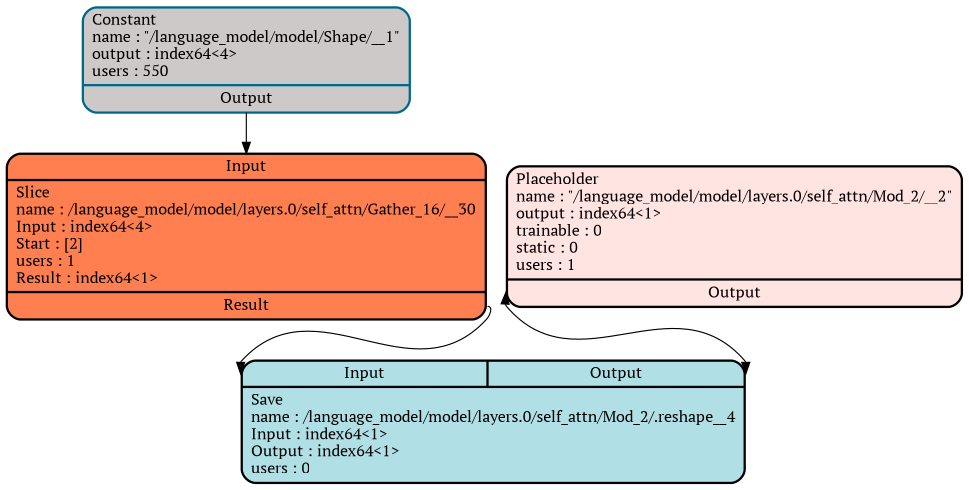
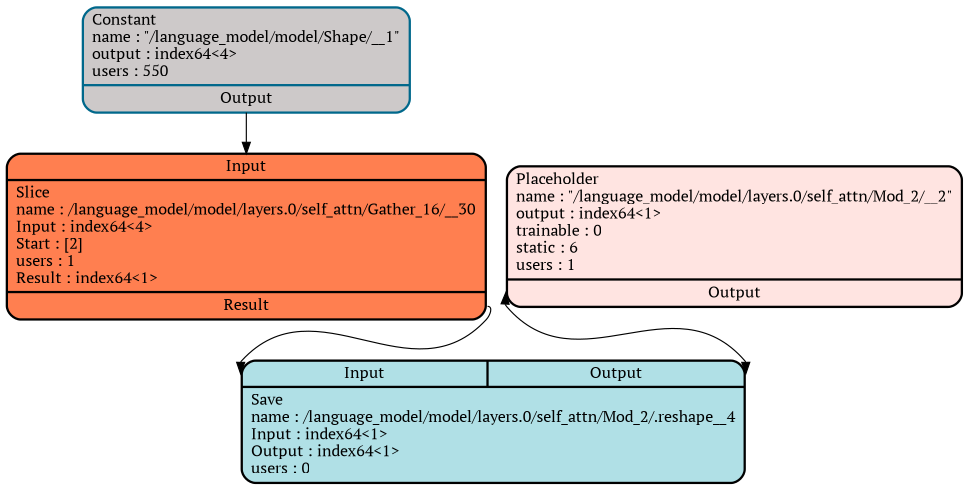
(548, 248) -> (548, 248)
